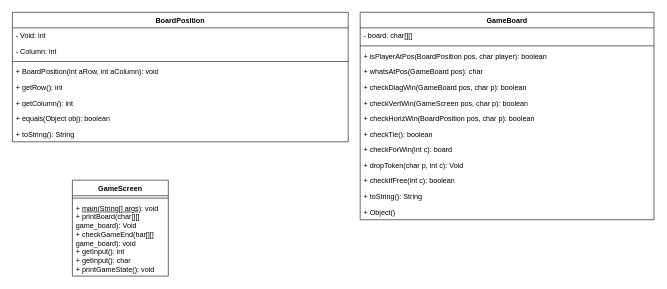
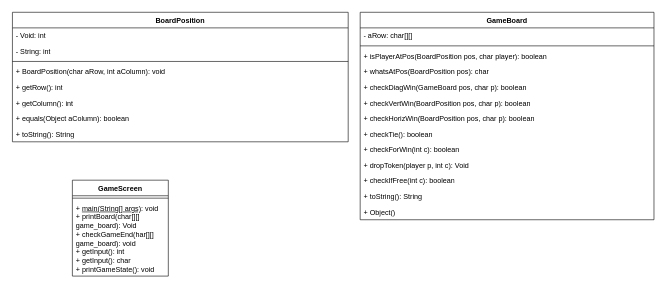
(395, 36) -> (393, 36)
(37, 52) -> (37, 52)
(92, 72) -> (95, 72)
(427, 72) -> (433, 72)
(450, 104) -> (454, 104)
(69, 119) -> (76, 119)
(413, 150) -> (416, 150)
(420, 166) -> (423, 166)
